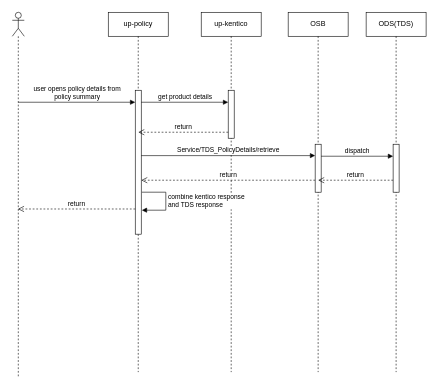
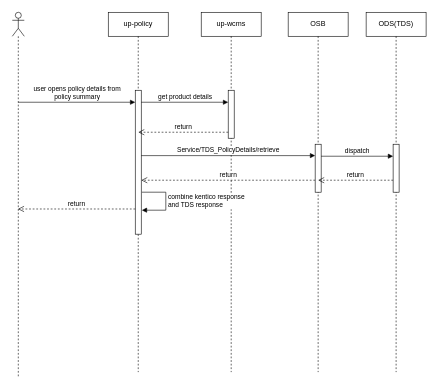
(231, 24) -> (231, 24)
